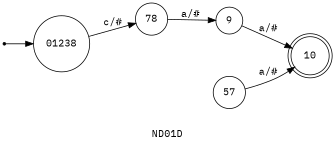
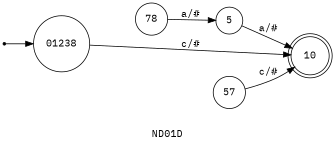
(229, 21) -> (229, 21)
(109, 31) -> (187, 50)
(268, 72) -> (268, 72)
